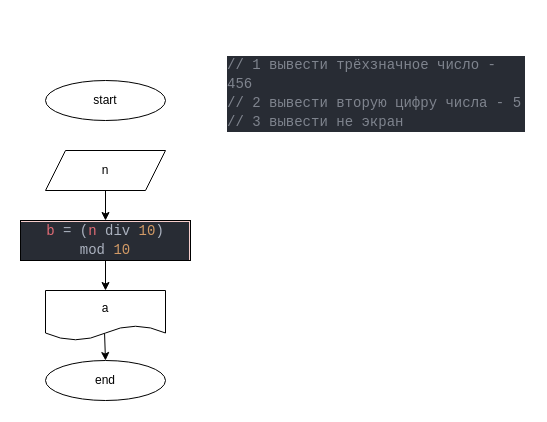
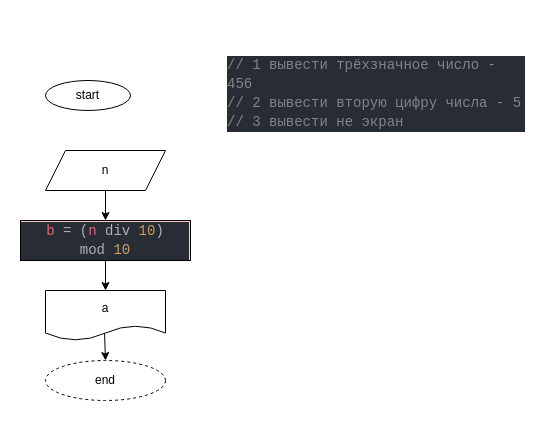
(106, 101) -> (88, 96)
(106, 381) -> (106, 381)
